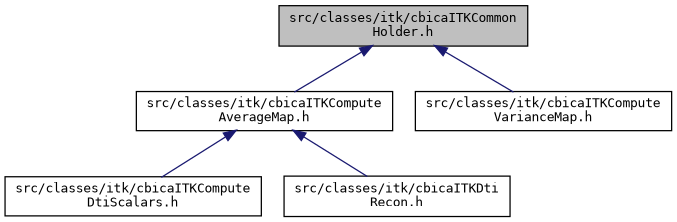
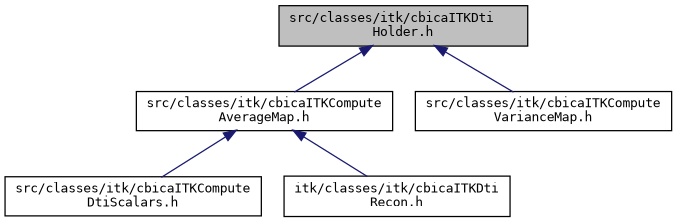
(403, 26) -> (403, 26)
(397, 196) -> (397, 196)
